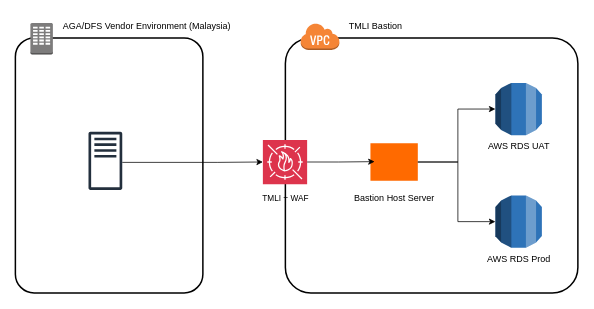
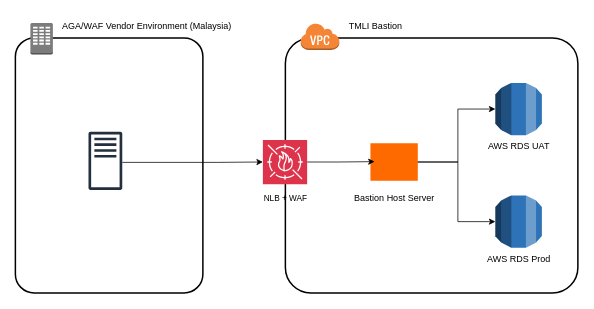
(147, 27) -> (147, 27)
(286, 198) -> (286, 198)
